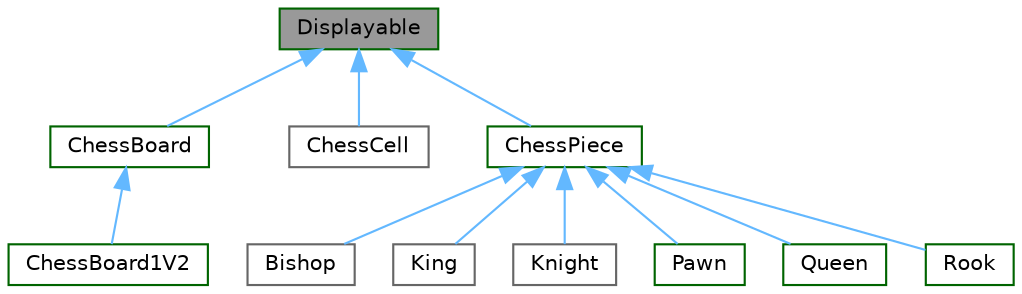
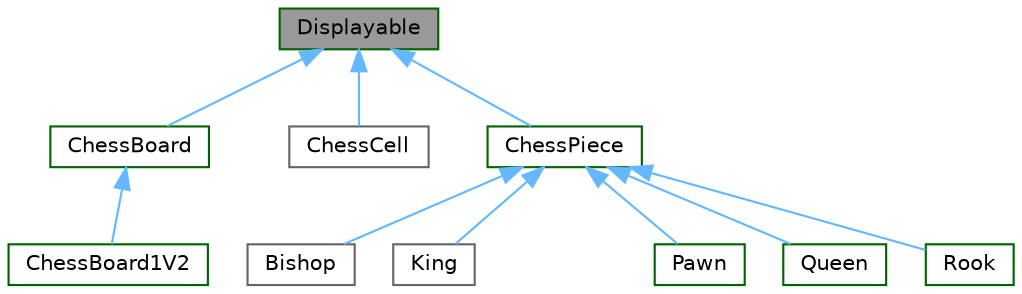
(565, 265) -> none
